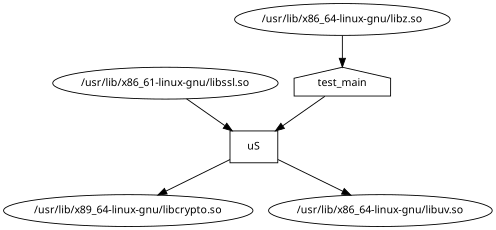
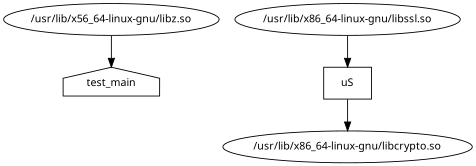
(342, 19) -> (111, 19)
(165, 83) -> (348, 19)
(304, 111) -> none
(128, 211) -> (348, 147)
(380, 211) -> none
